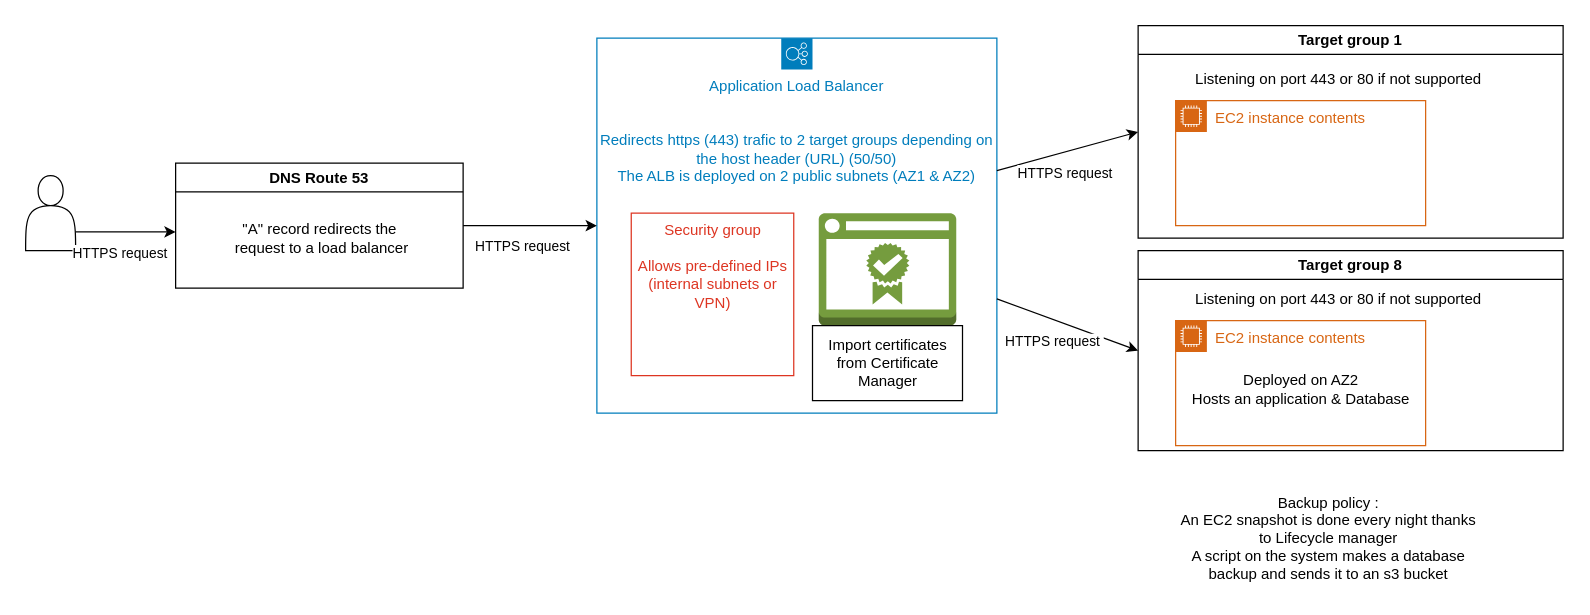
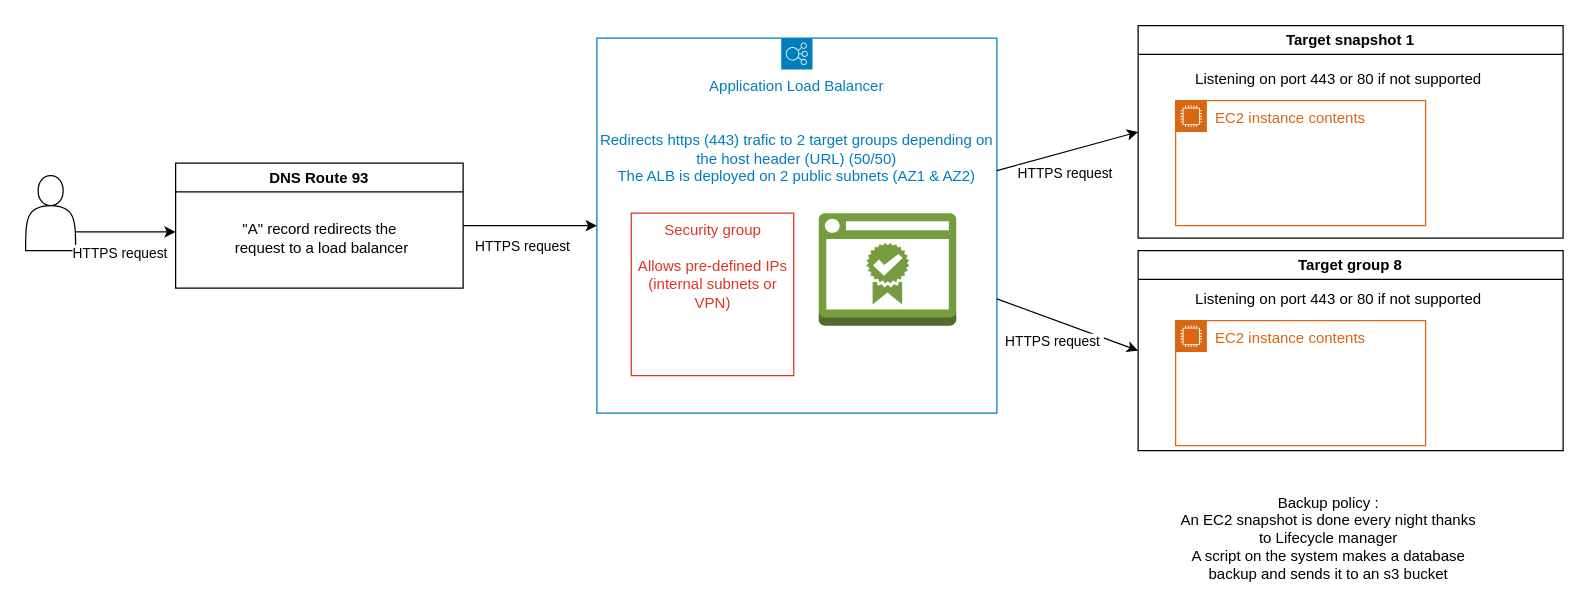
(1351, 41) -> (1351, 41)
(319, 178) -> (319, 178)
(888, 363) -> none
(1301, 389) -> none
